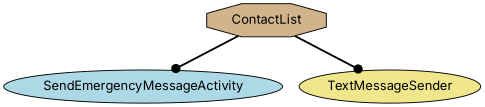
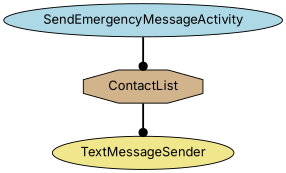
(209, 51) -> (143, 50)
